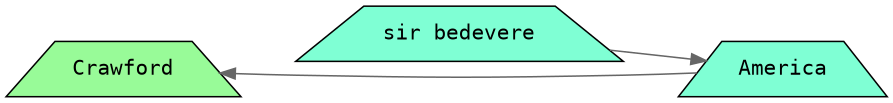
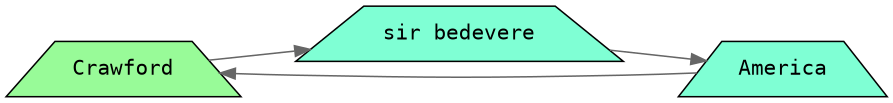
none -> (252, 56)
